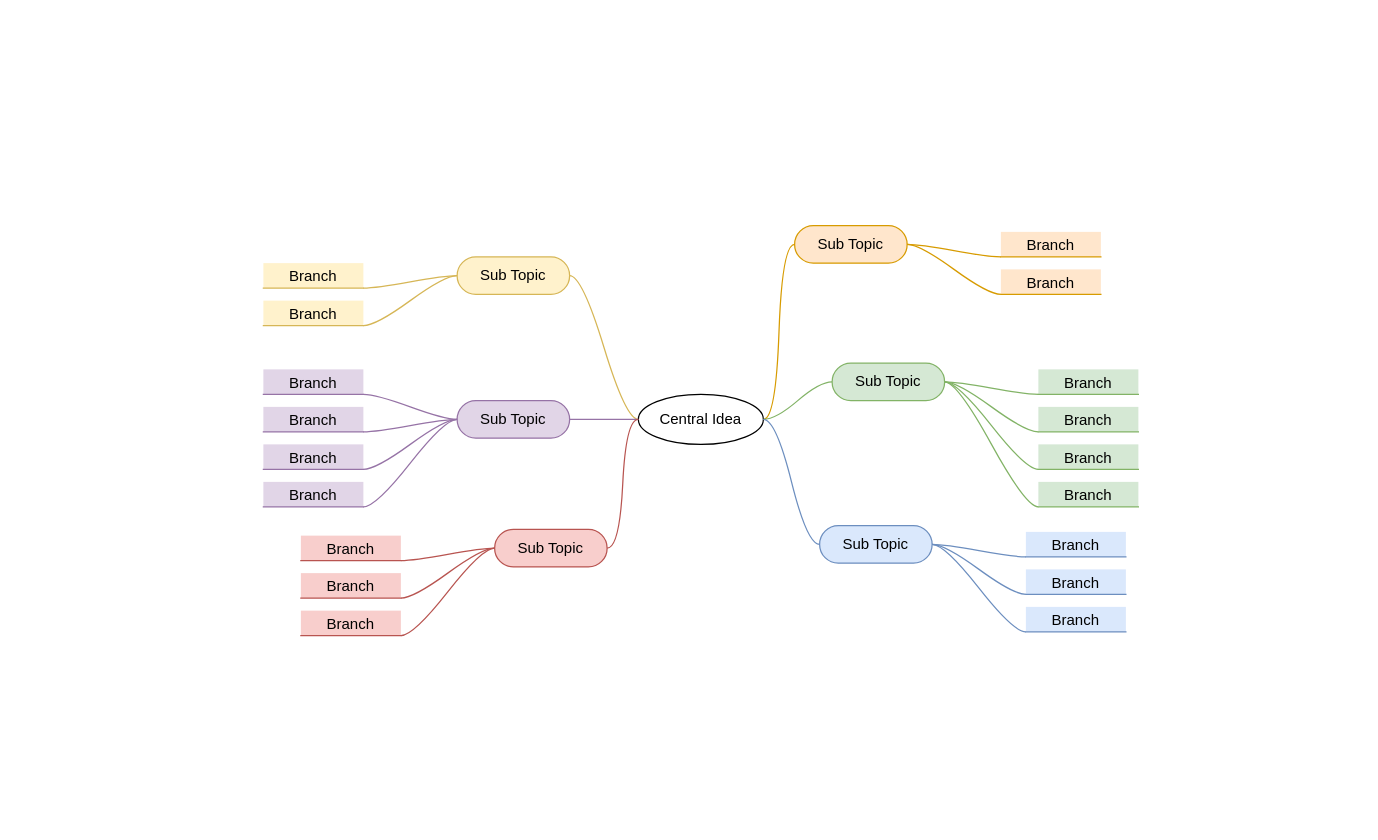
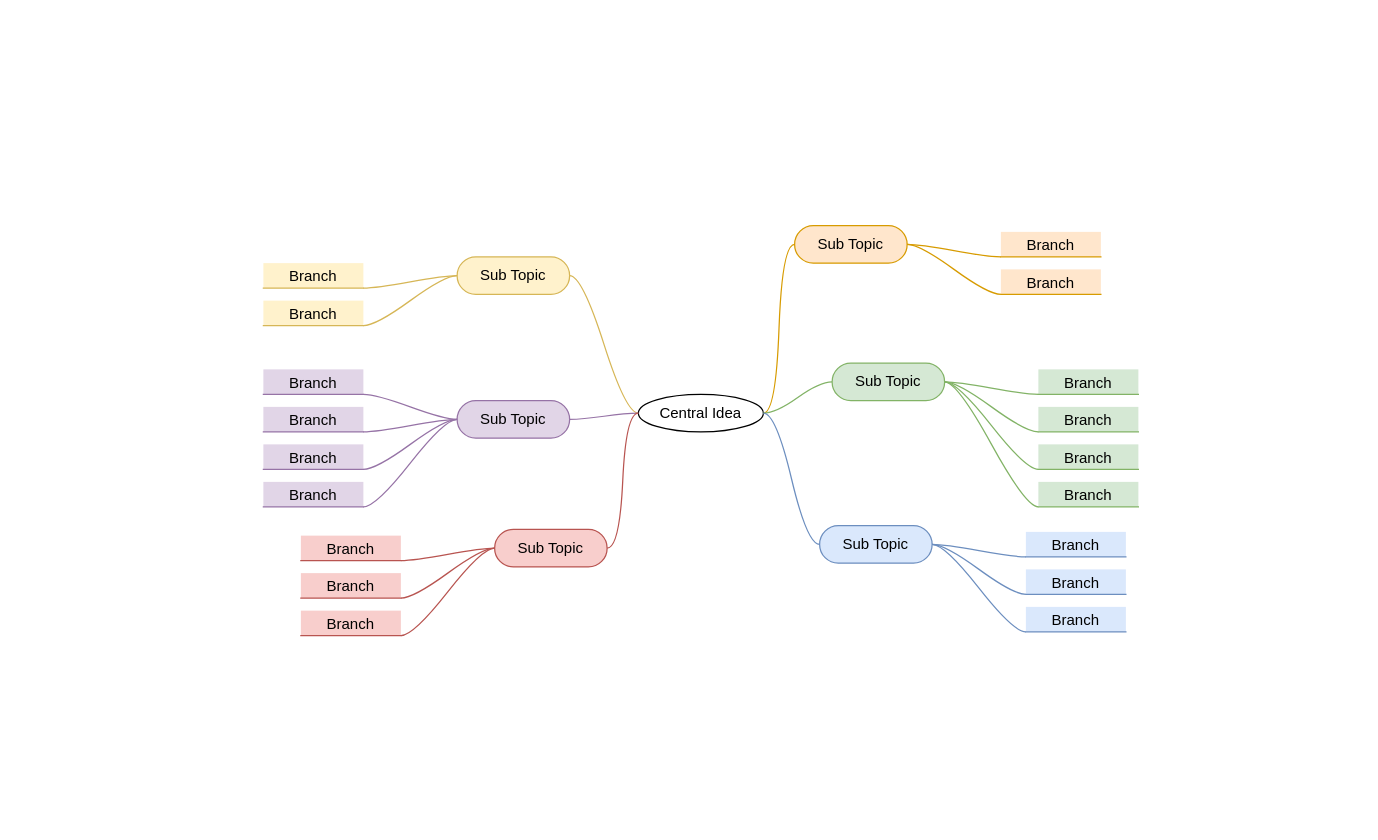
(701, 419) -> (701, 413)
